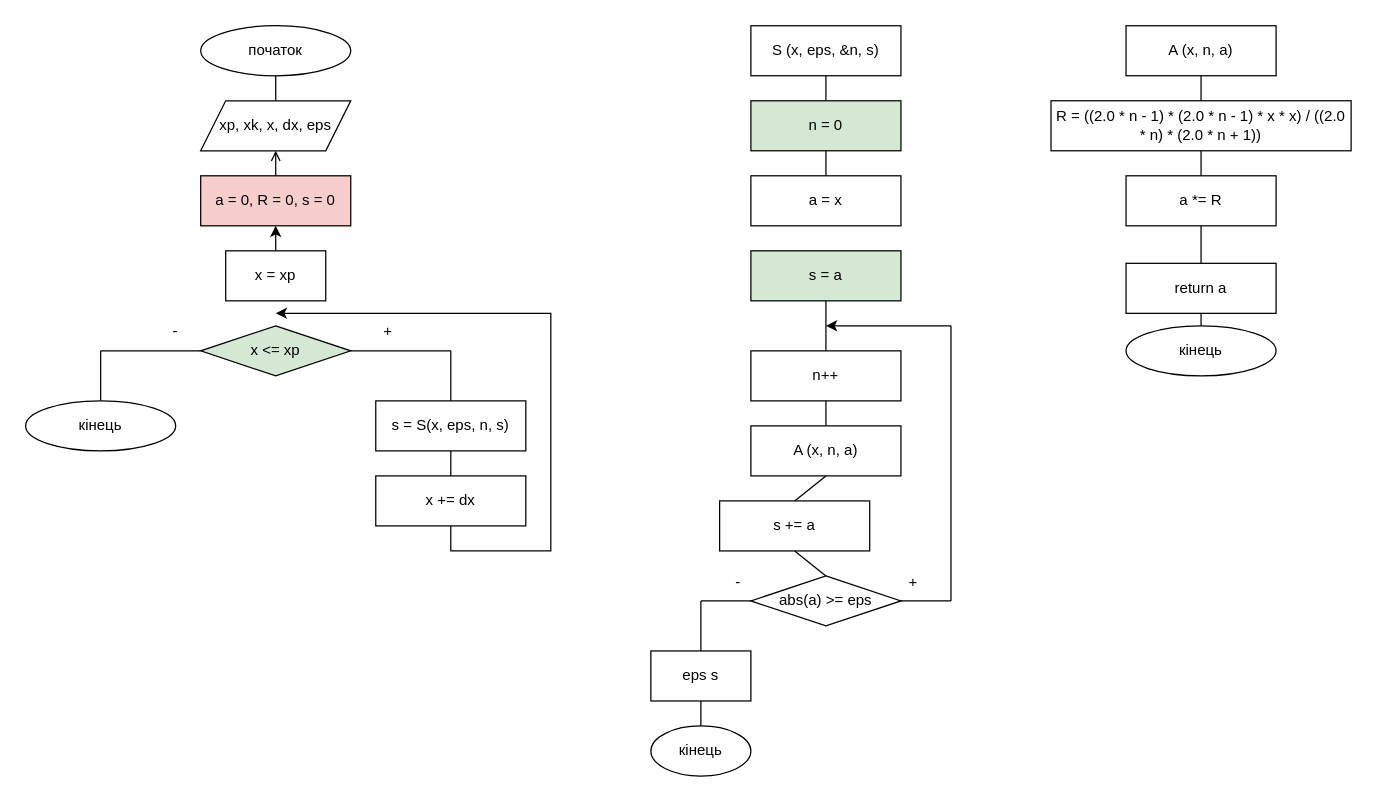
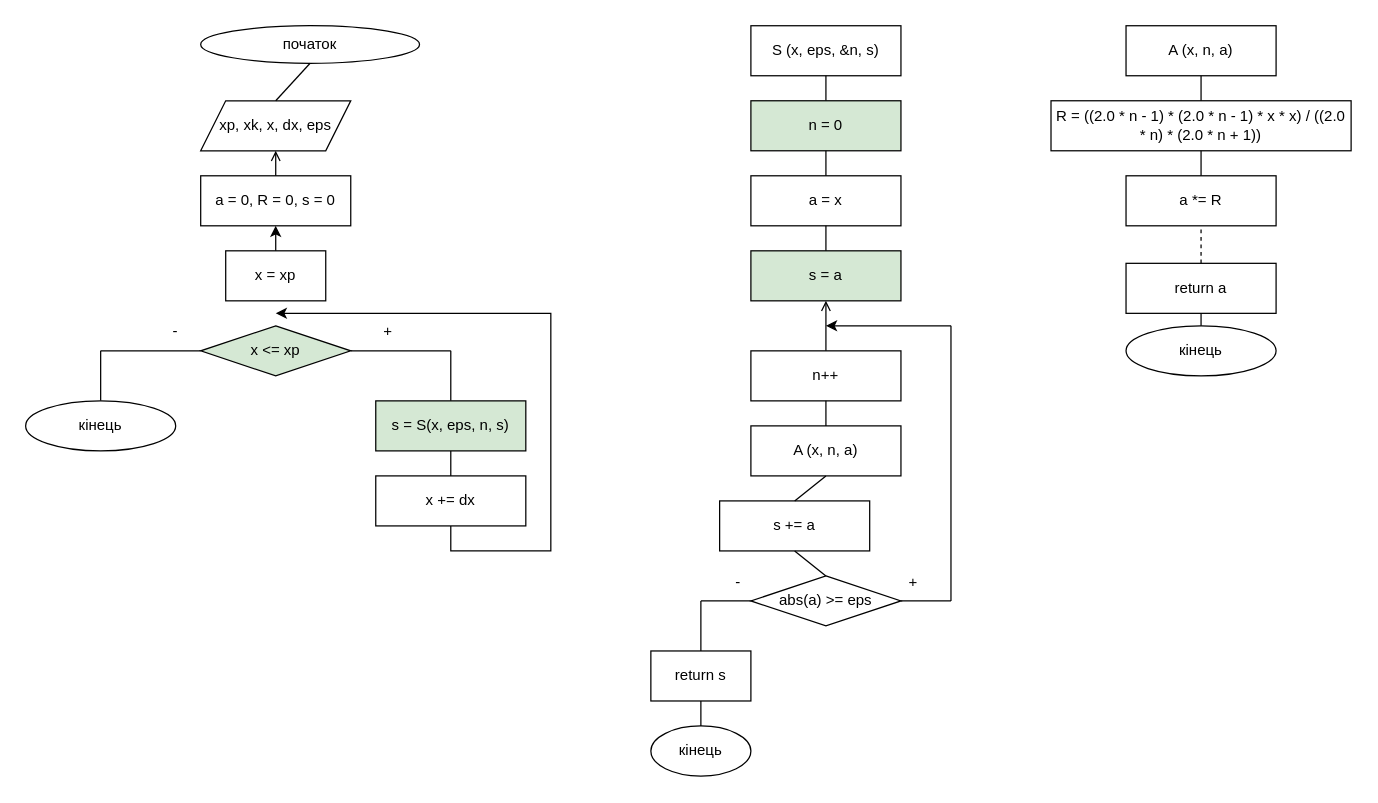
(276, 51) -> (310, 44)
(276, 201) -> (276, 201)
none -> (826, 239)
(1201, 243) -> (1201, 243)
(826, 306) -> (826, 307)
(451, 426) -> (451, 426)
(701, 676) -> (701, 676)
